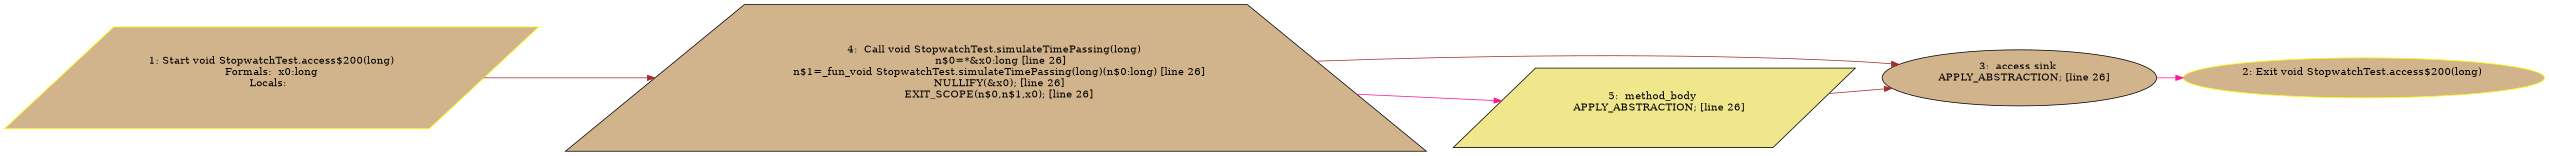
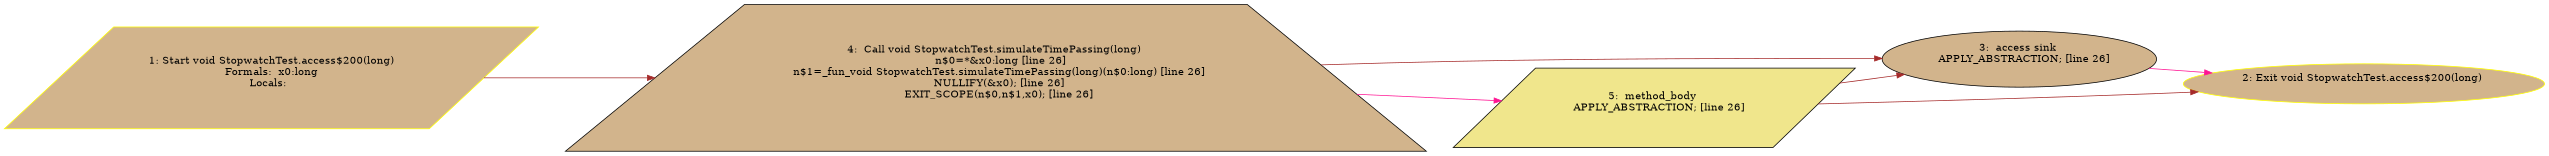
none -> (2004, 99)
